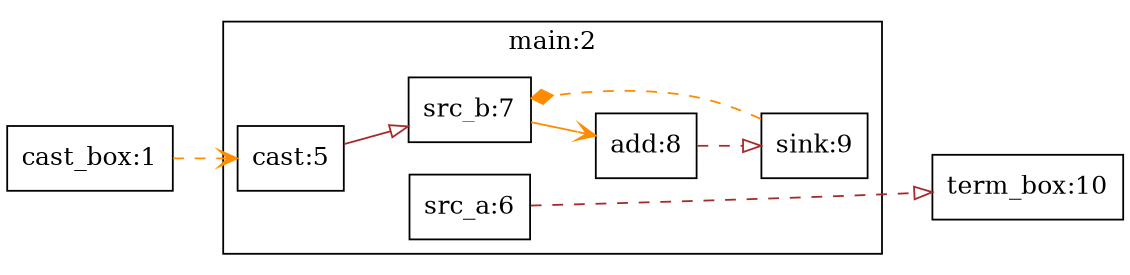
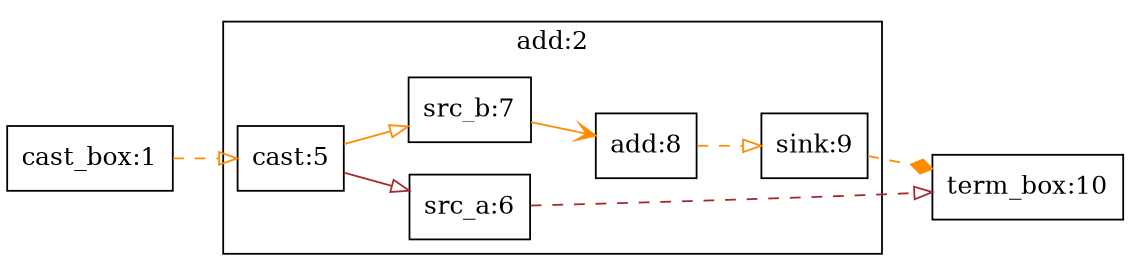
(553, 42) -> (553, 42)
(659, 92) -> (894, 161)
(367, 138) -> (367, 138)
(720, 146) -> (720, 146)
(196, 158) -> (196, 158)
none -> (368, 179)
